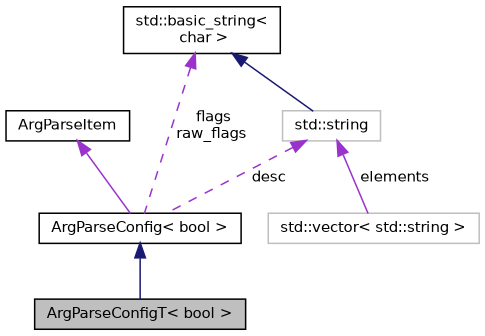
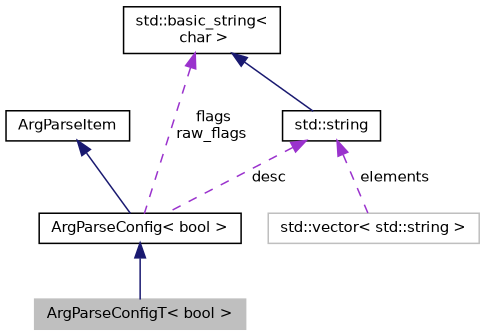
(332, 126) -> (332, 126)
(108, 183) -> (108, 183)
(356, 184) -> (356, 184)
(140, 314) -> (140, 314)
